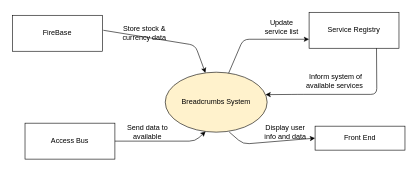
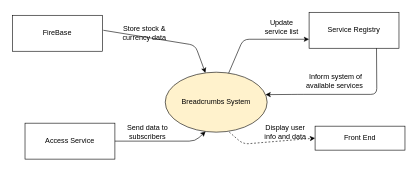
(148, 132) -> (148, 132)
(70, 141) -> (70, 141)
(270, 142) -> (270, 142)
